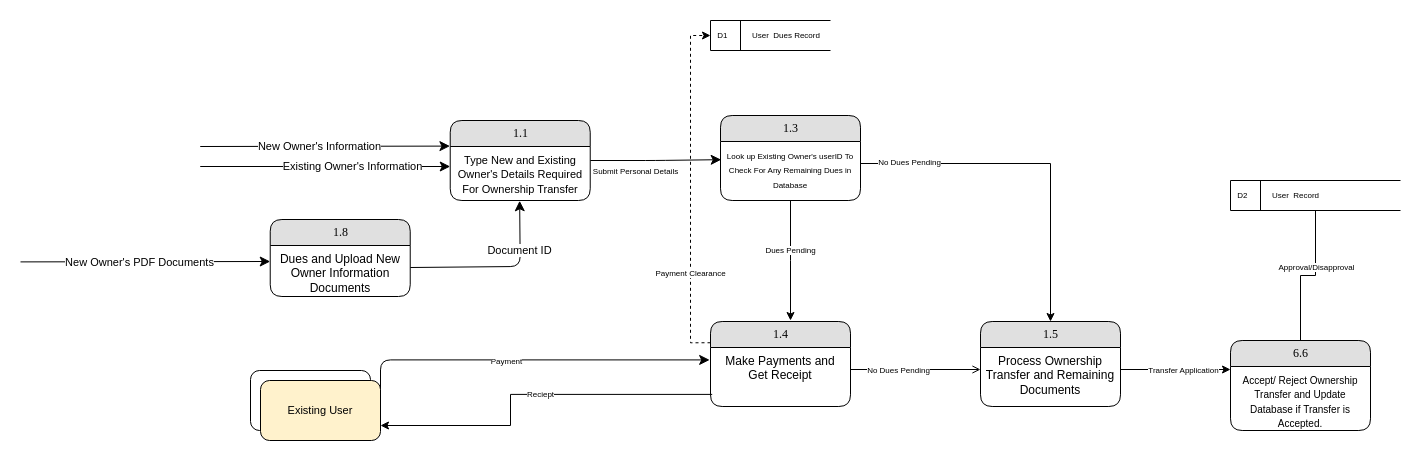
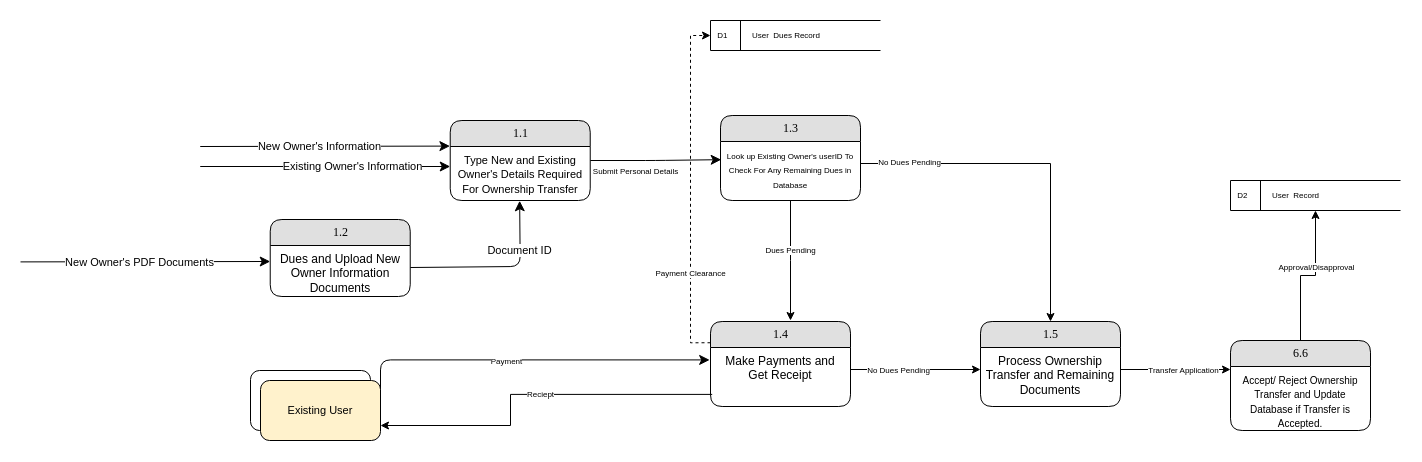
(771, 36) -> (796, 36)
(1316, 217) -> (1316, 219)
(341, 233) -> (341, 233)
(973, 370) -> (972, 370)
